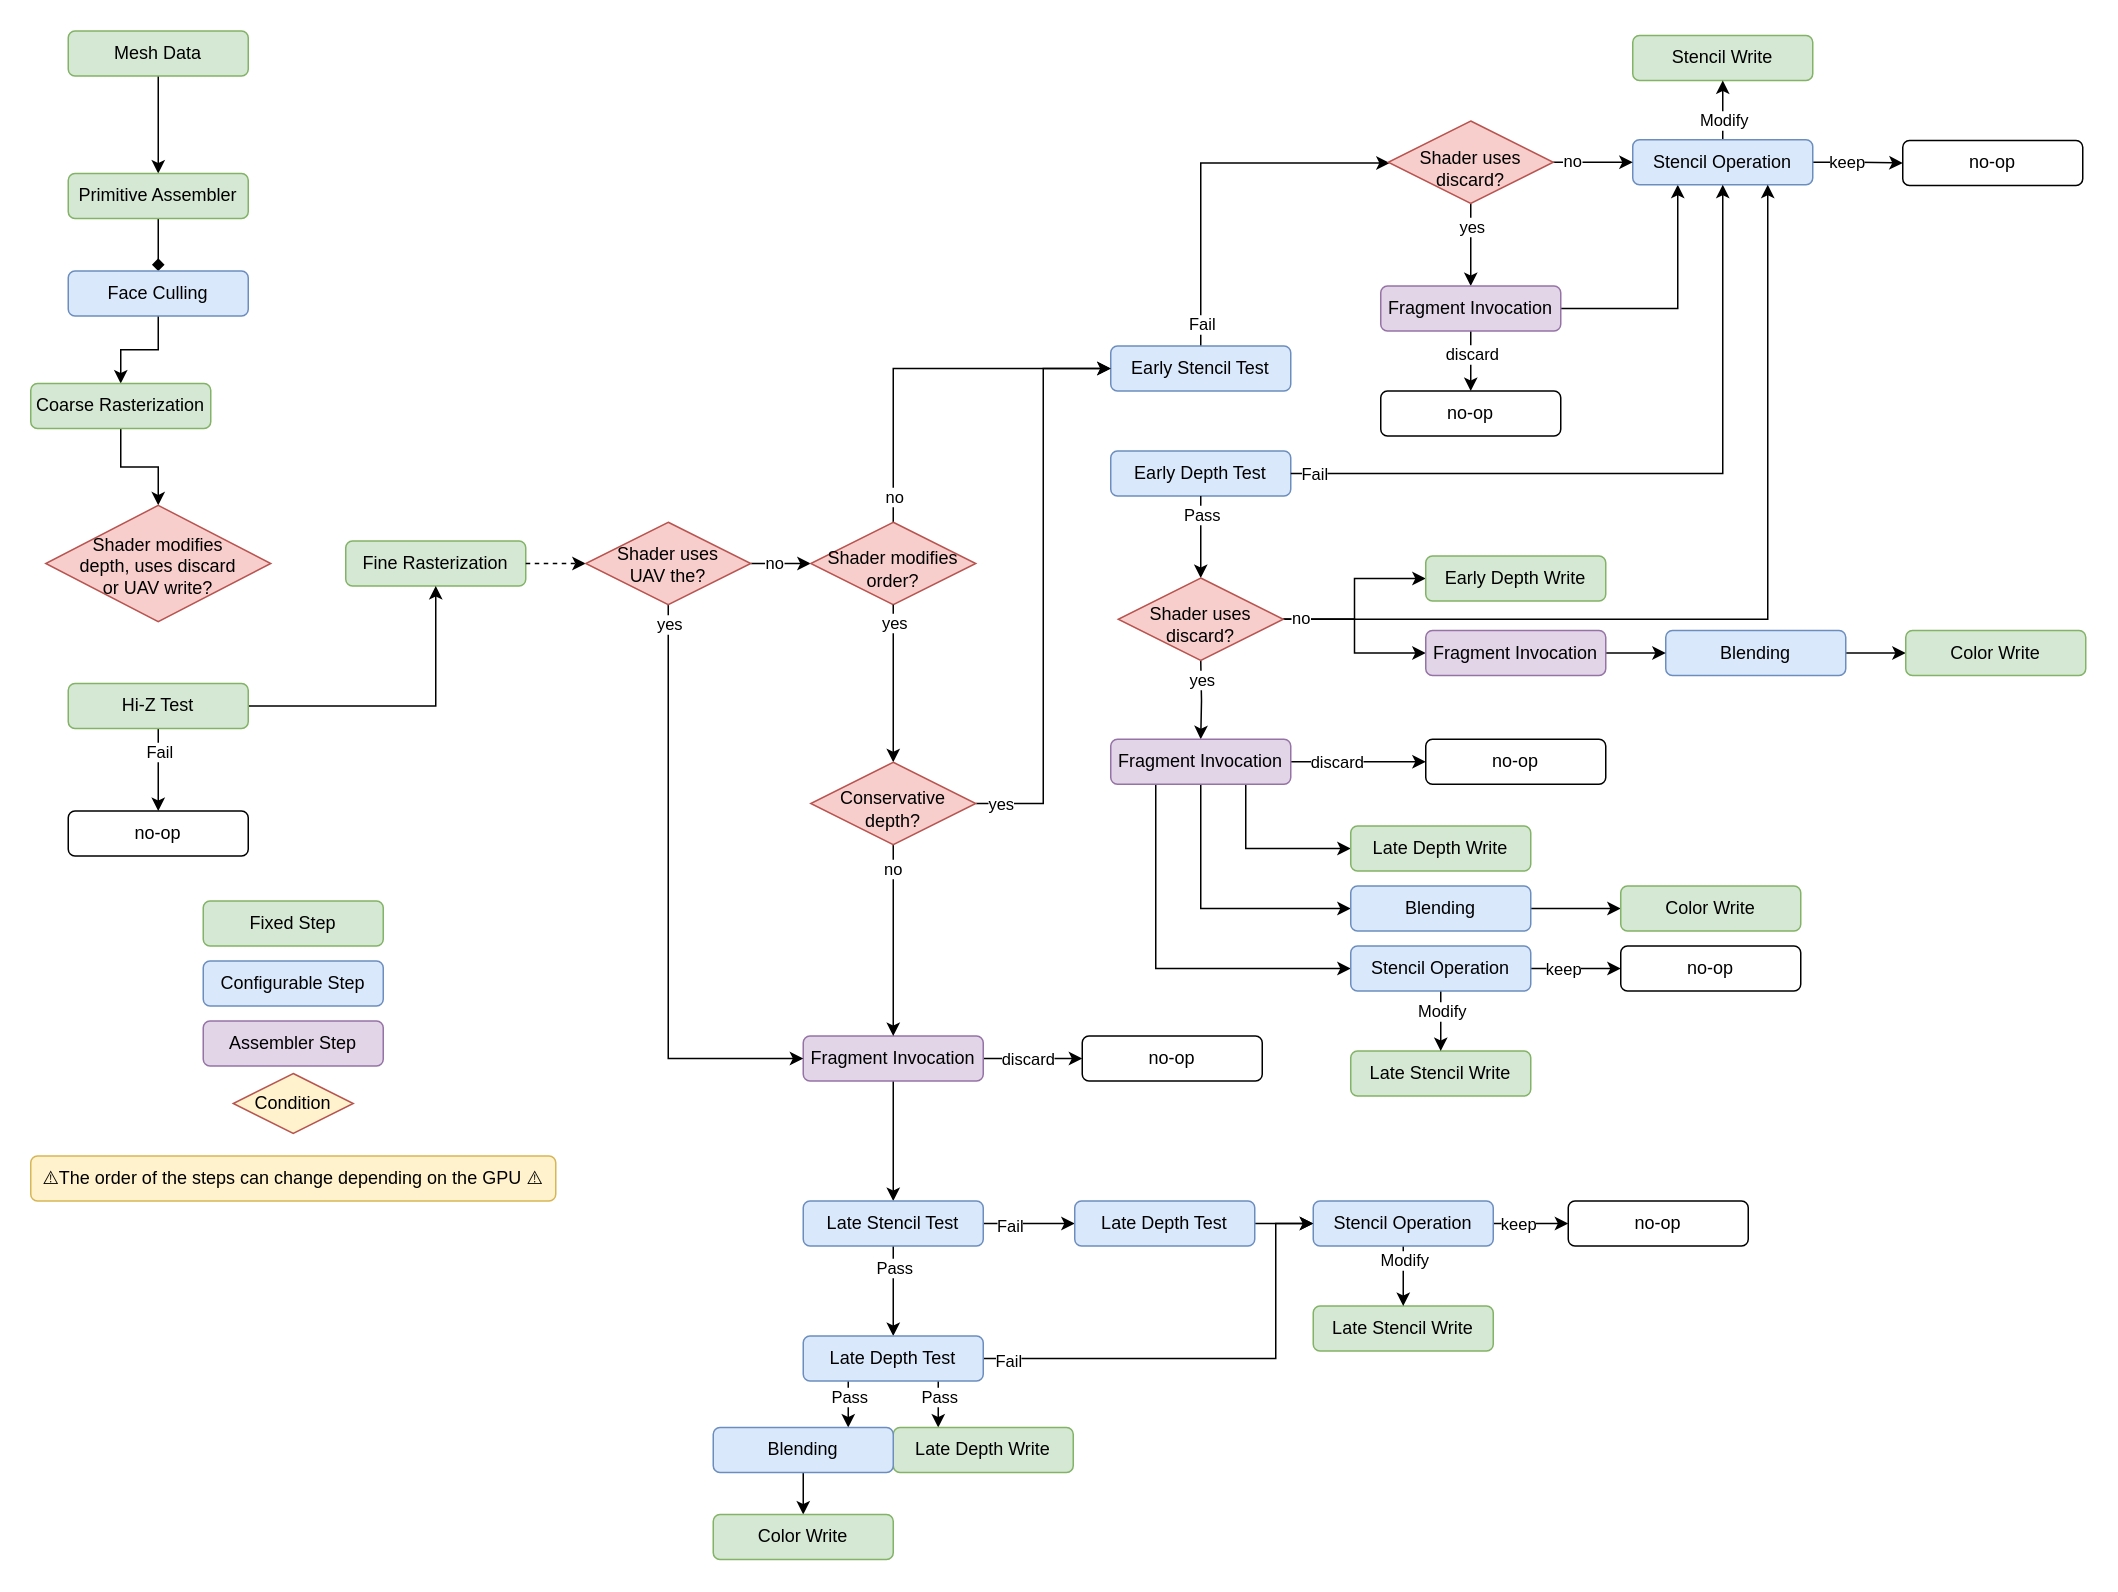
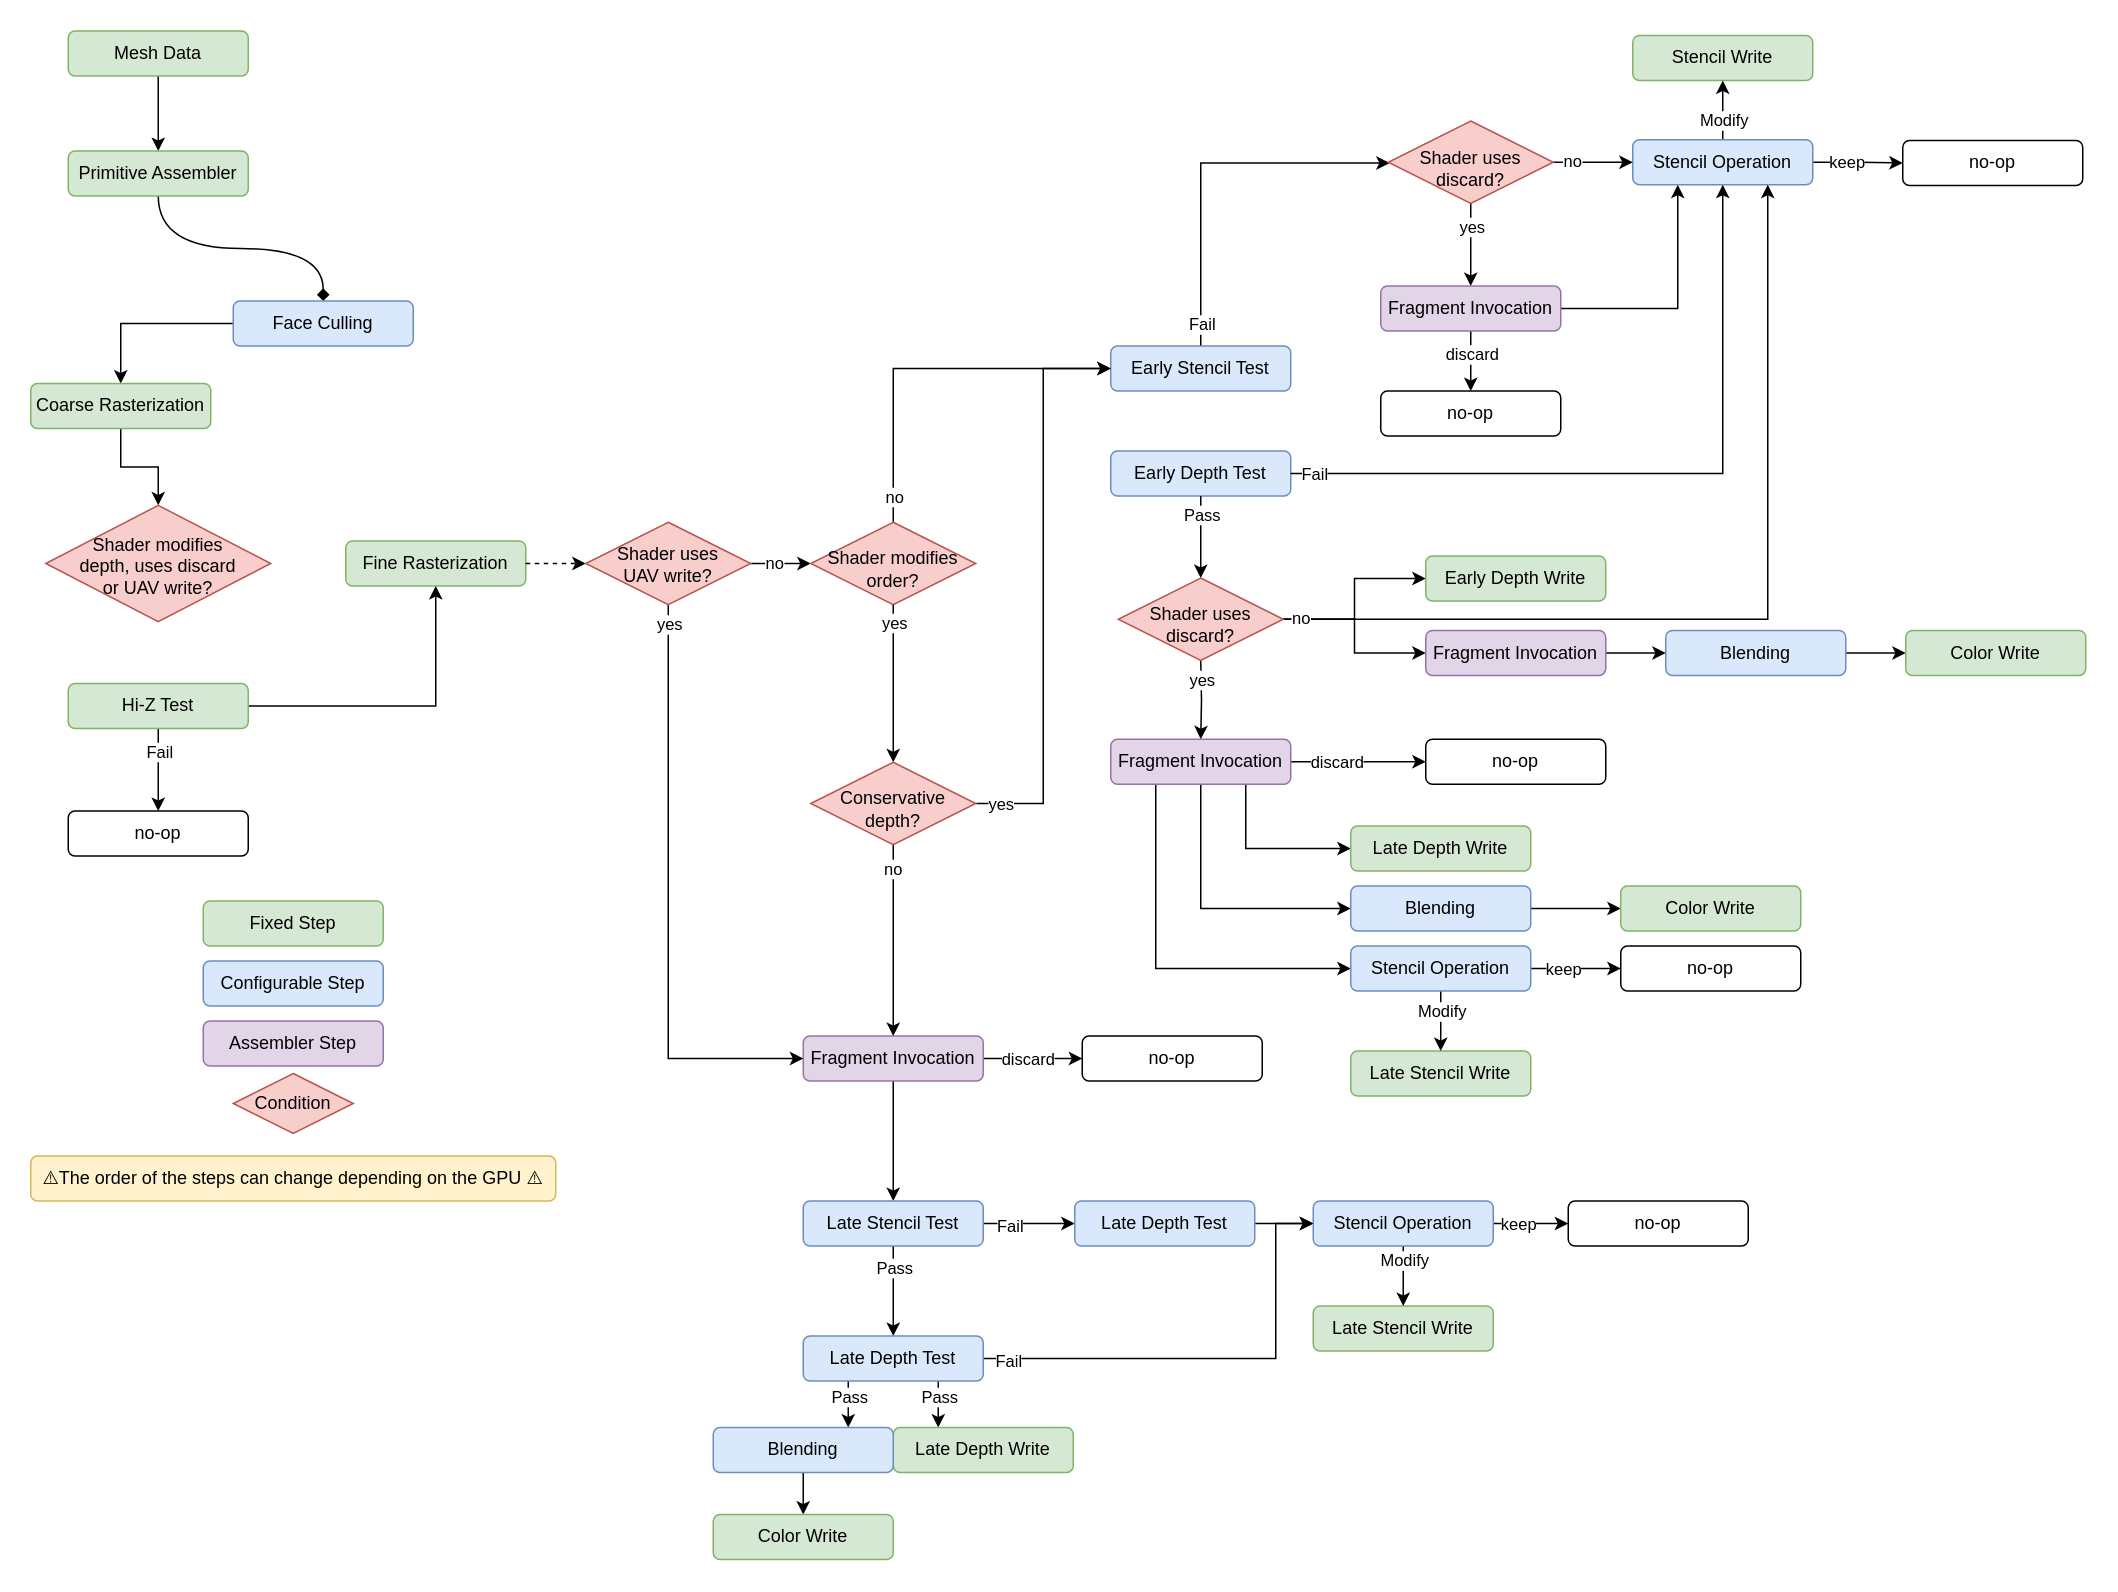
(158, 196) -> (158, 173)
(158, 293) -> (323, 323)
(668, 565) -> (668, 565)
(293, 1103) -> (293, 1103)
